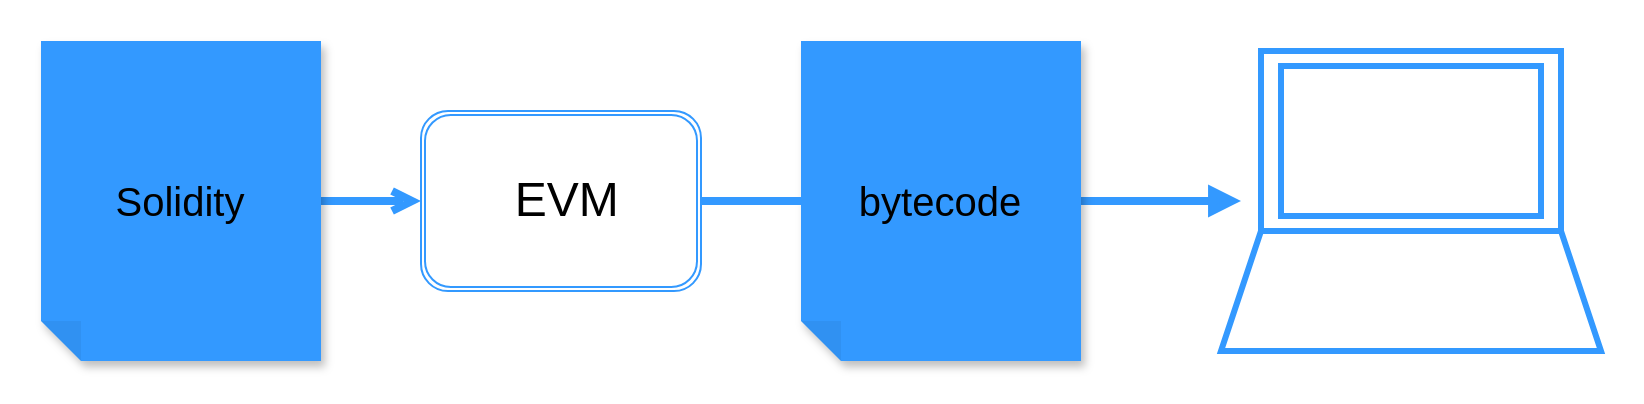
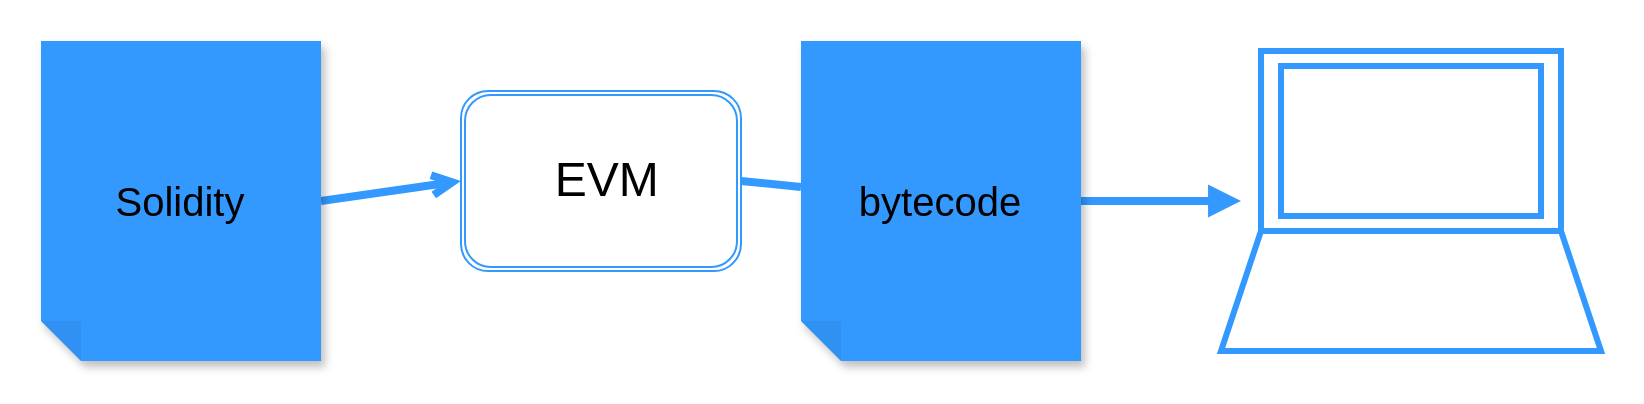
(561, 201) -> (601, 181)
